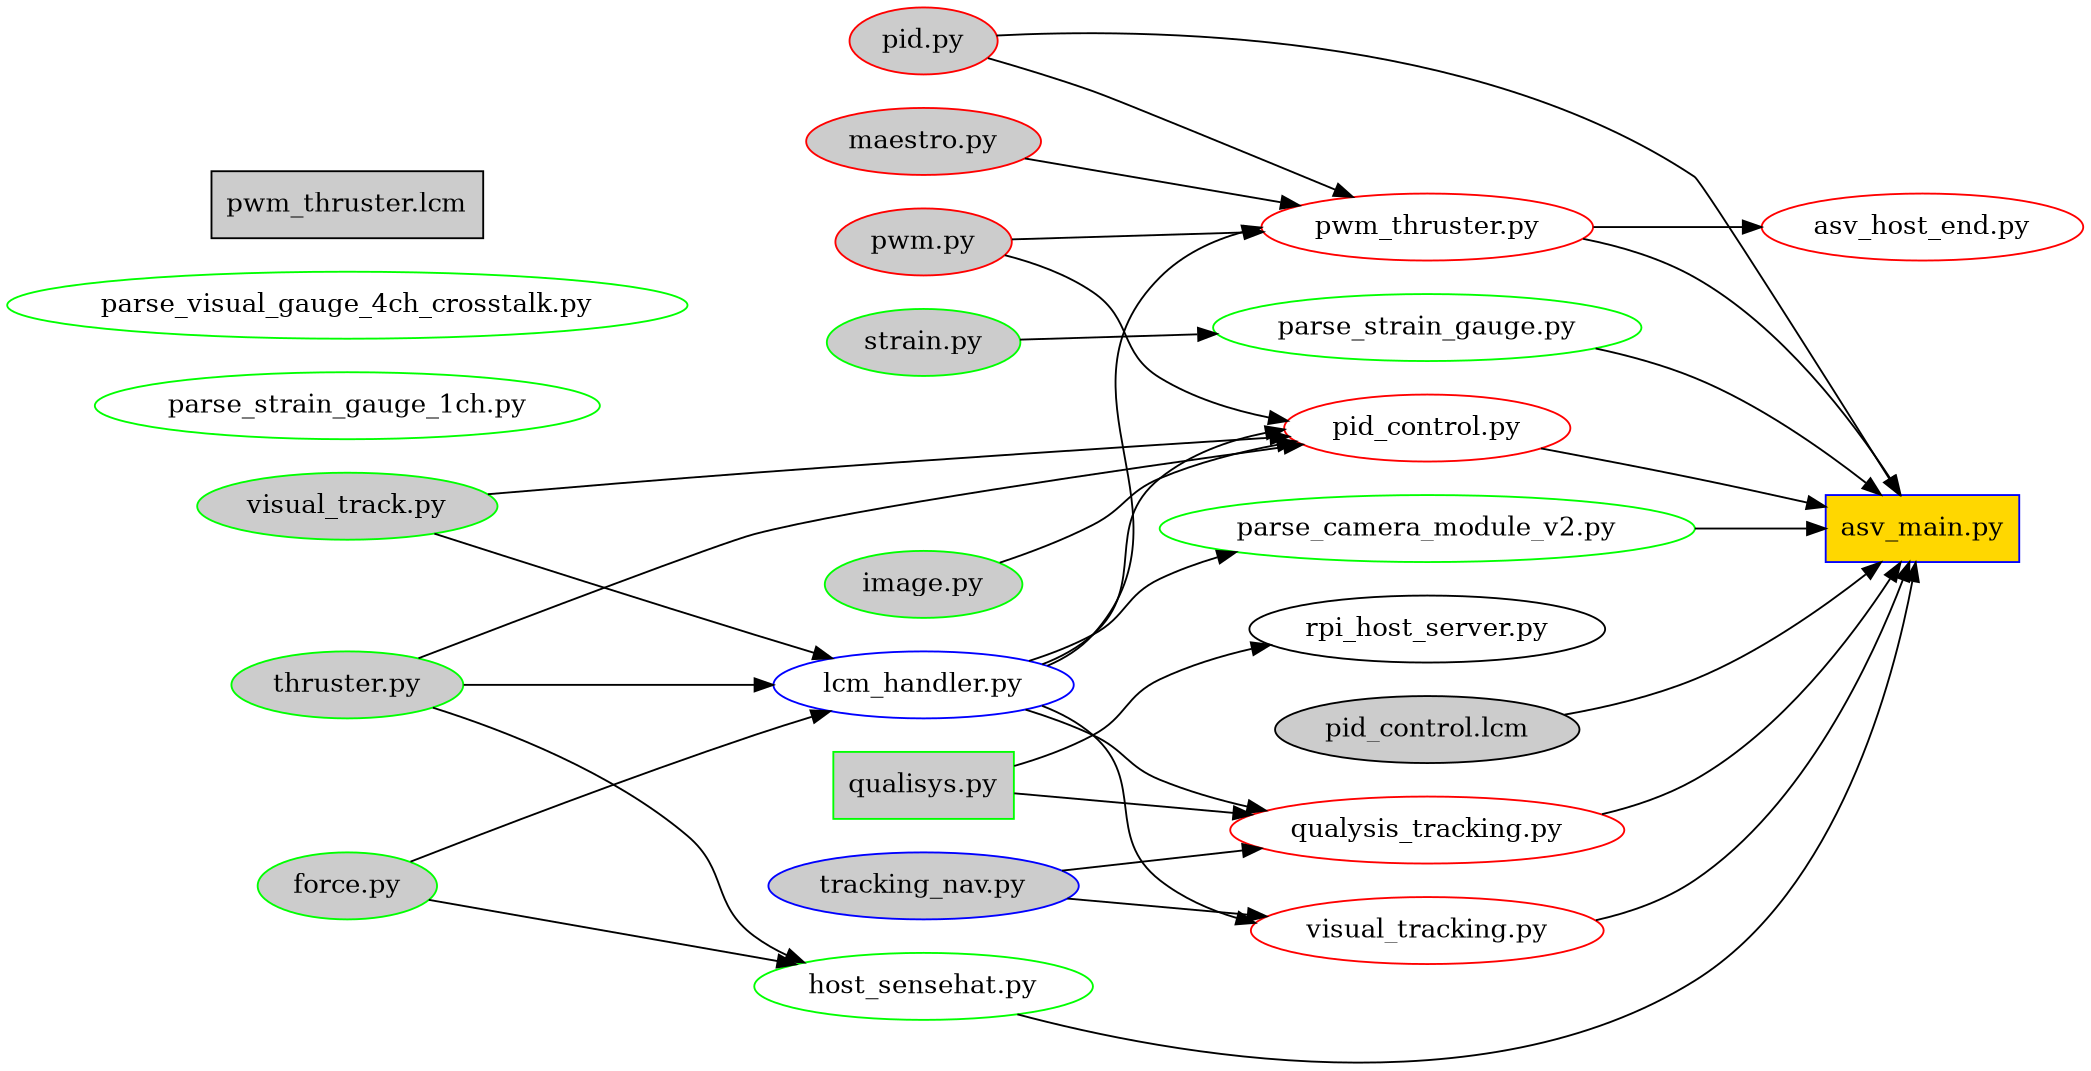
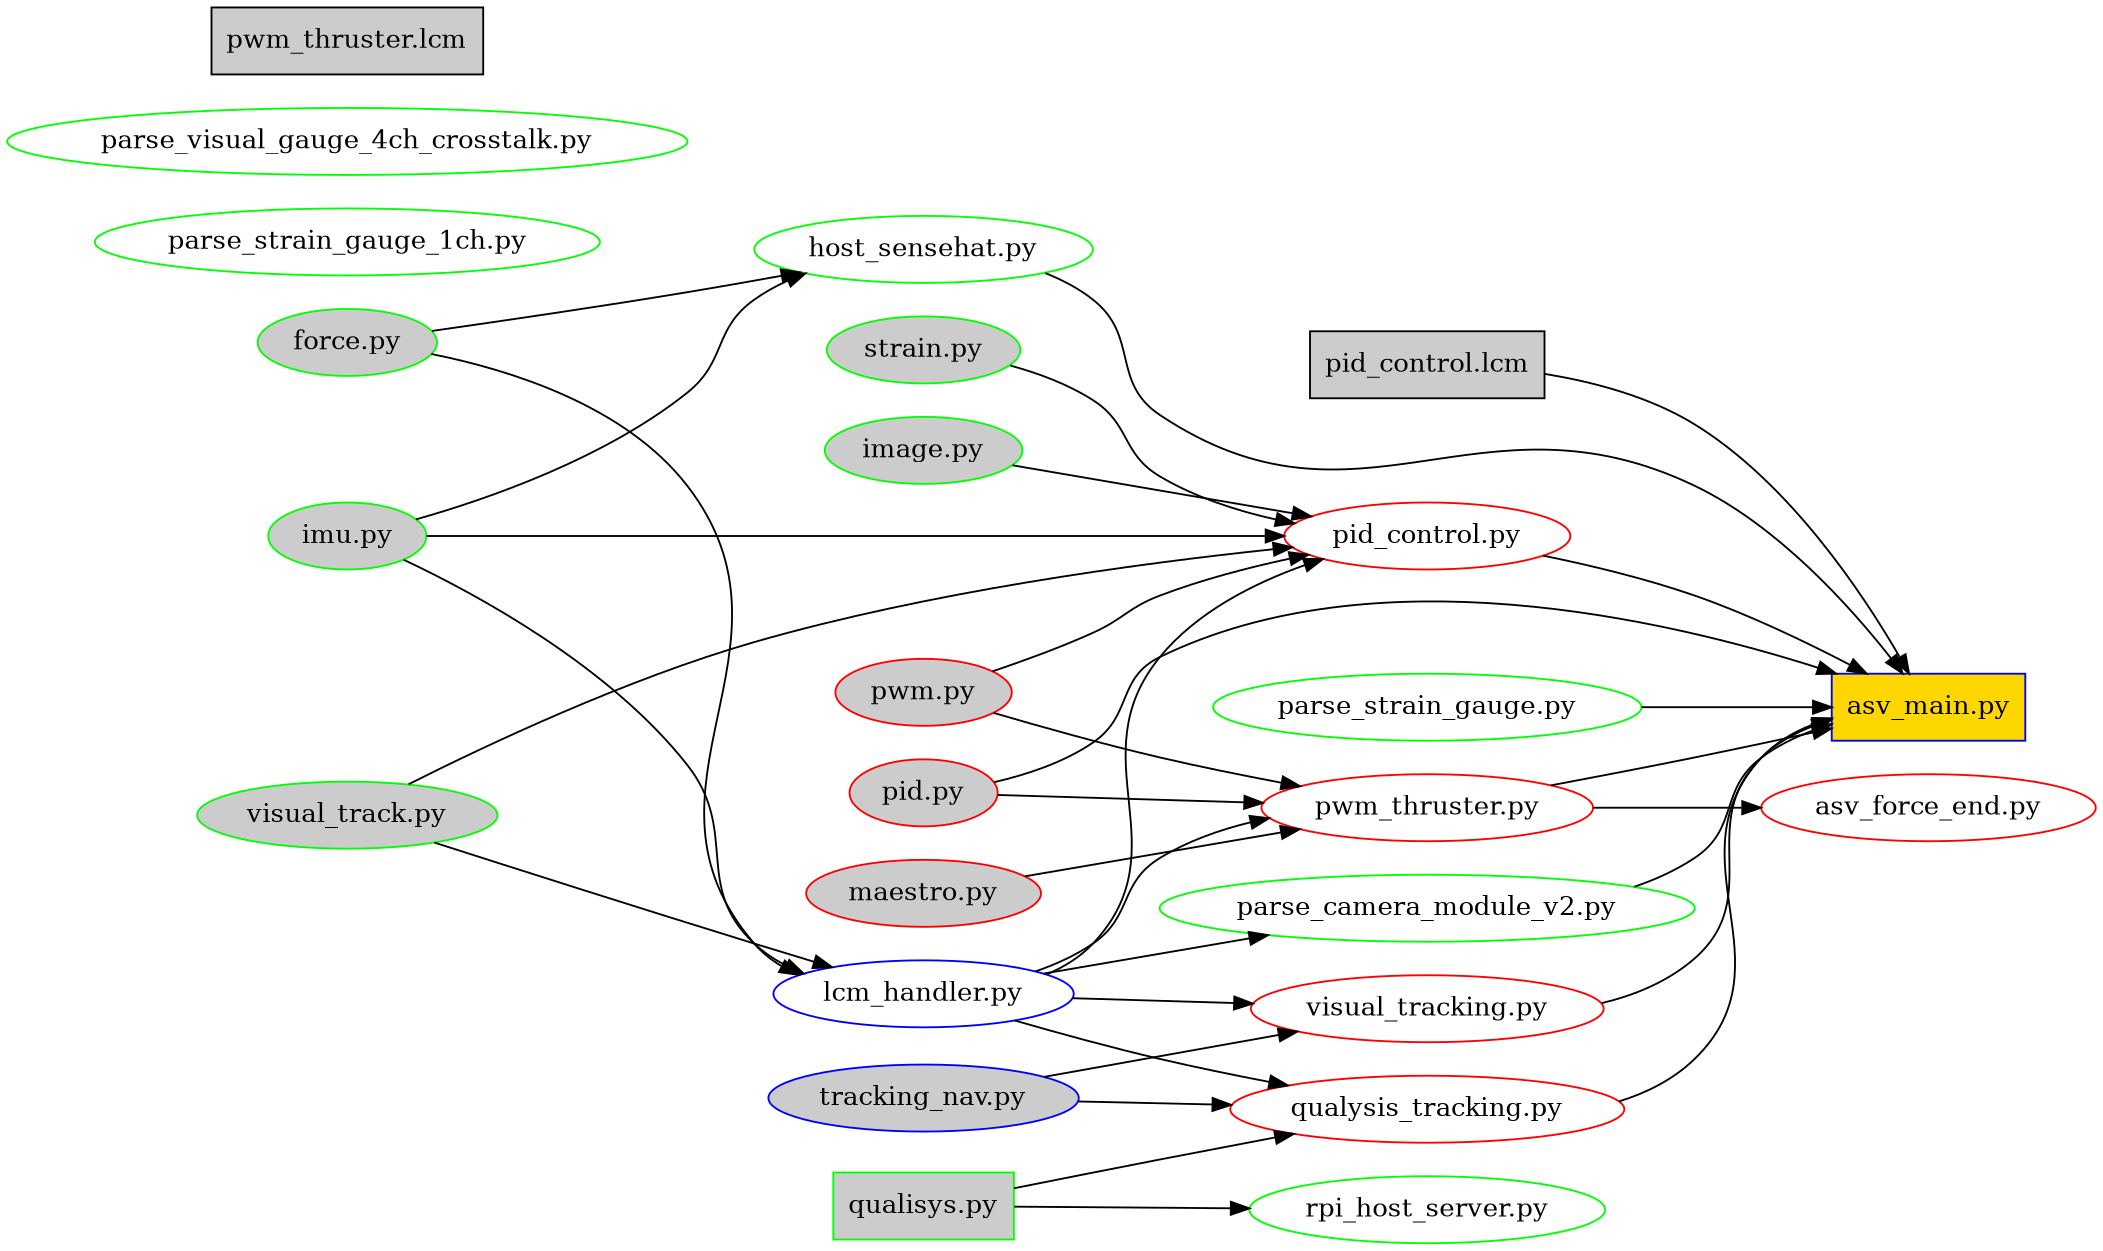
(1923, 227) -> (1928, 808)
(1109, 337) -> (1135, 453)
(1427, 629) -> (1427, 1210)
(347, 685) -> (347, 536)
(1427, 730) -> (1427, 365)
